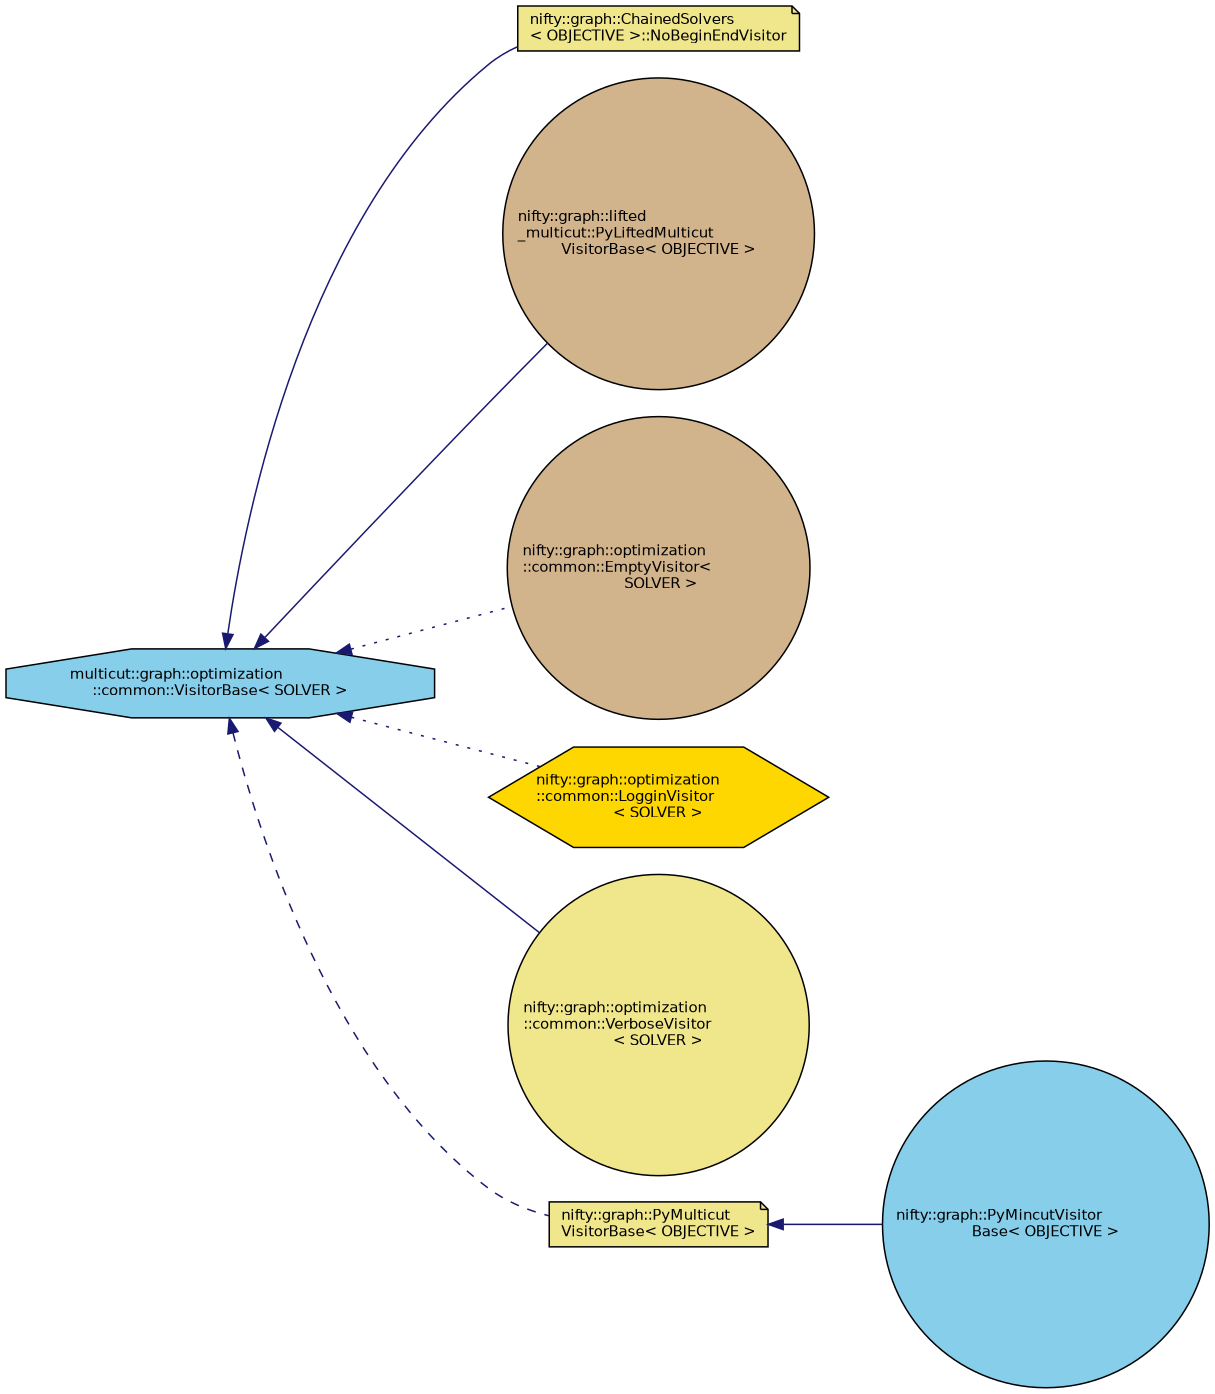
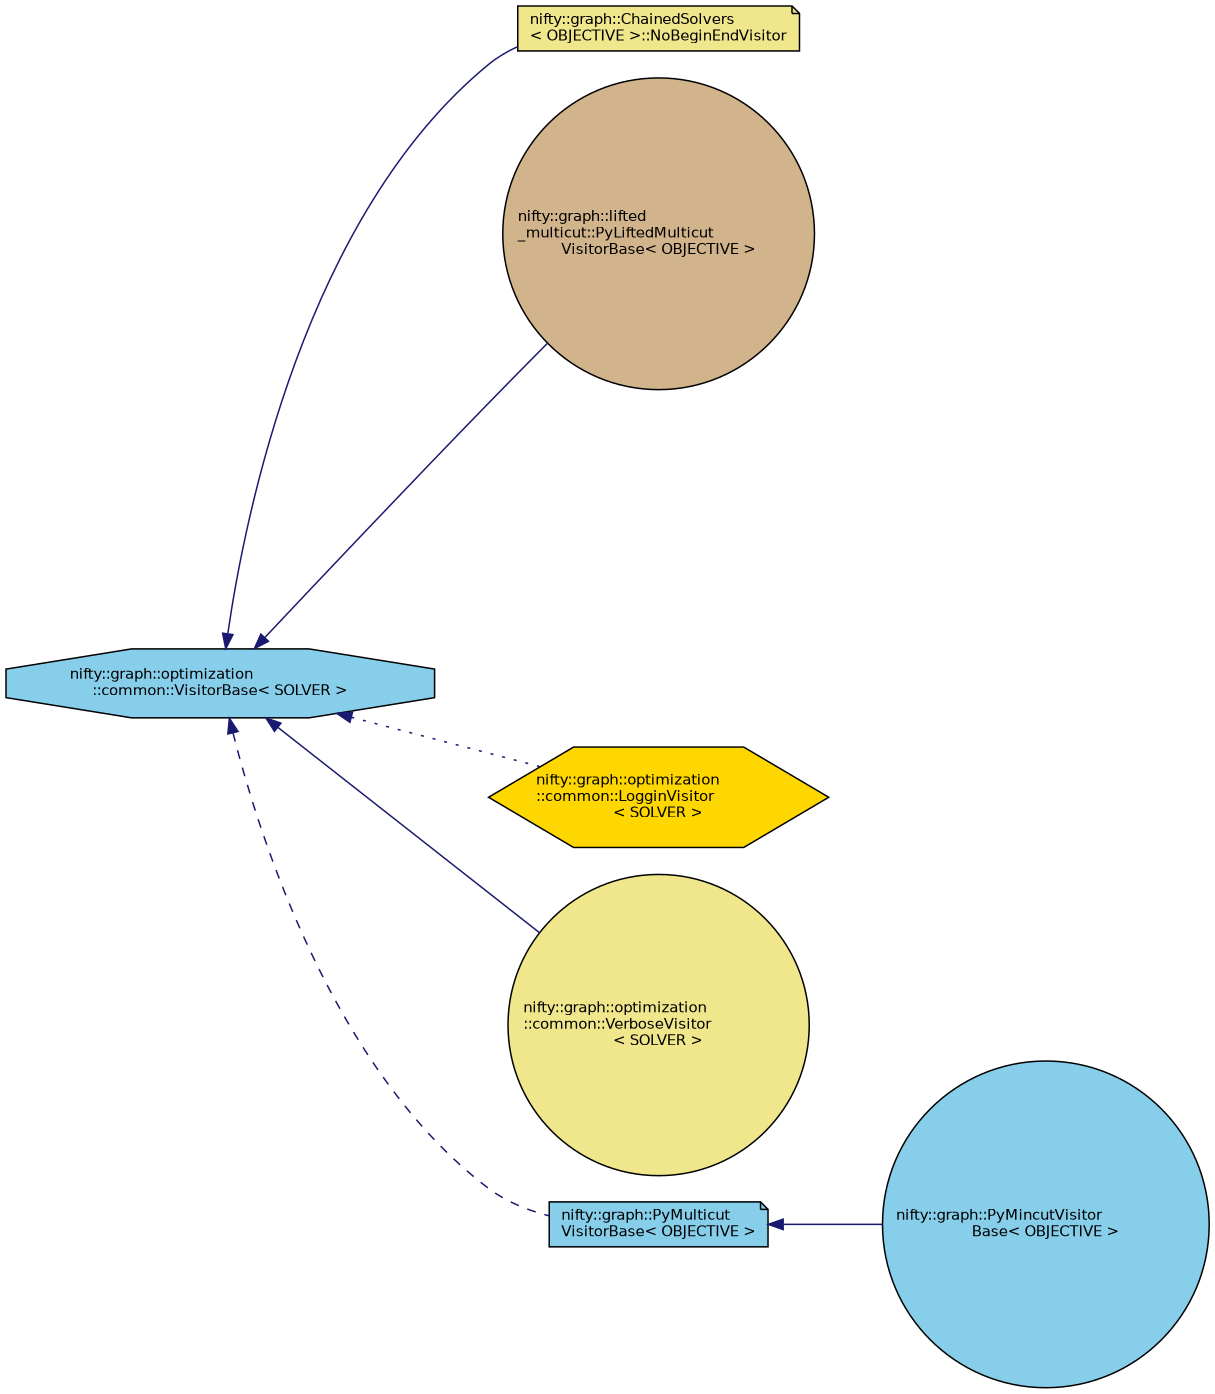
(659, 568) -> none
(220, 683) -> (220, 683)
(659, 1224) -> (659, 1224)
